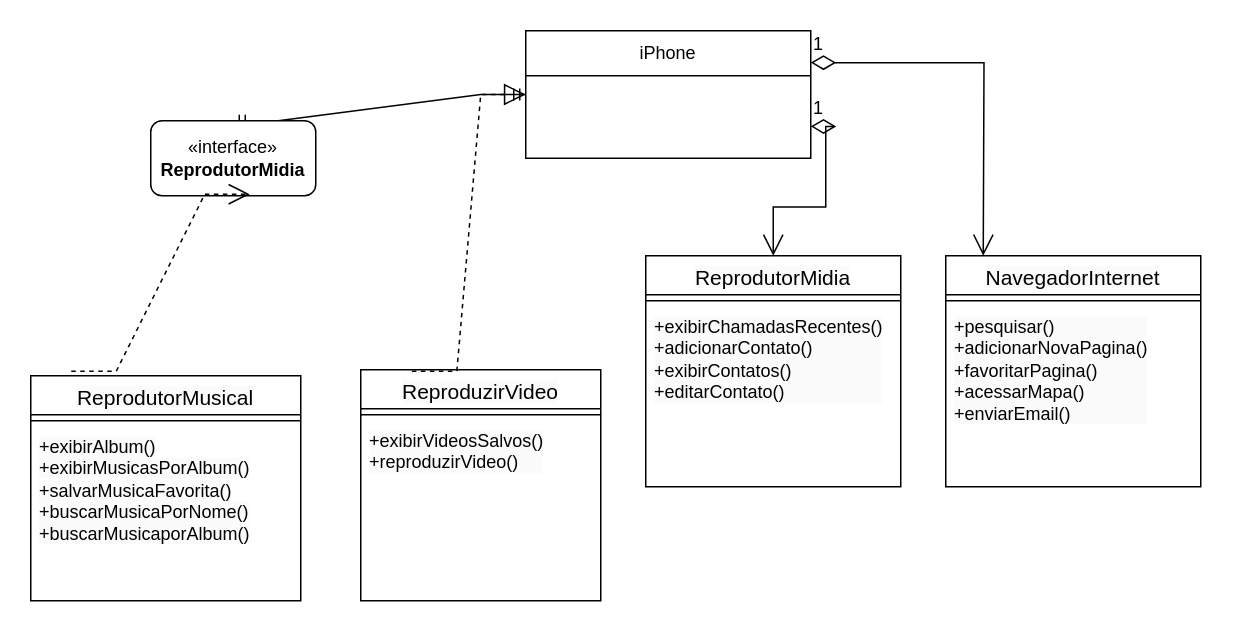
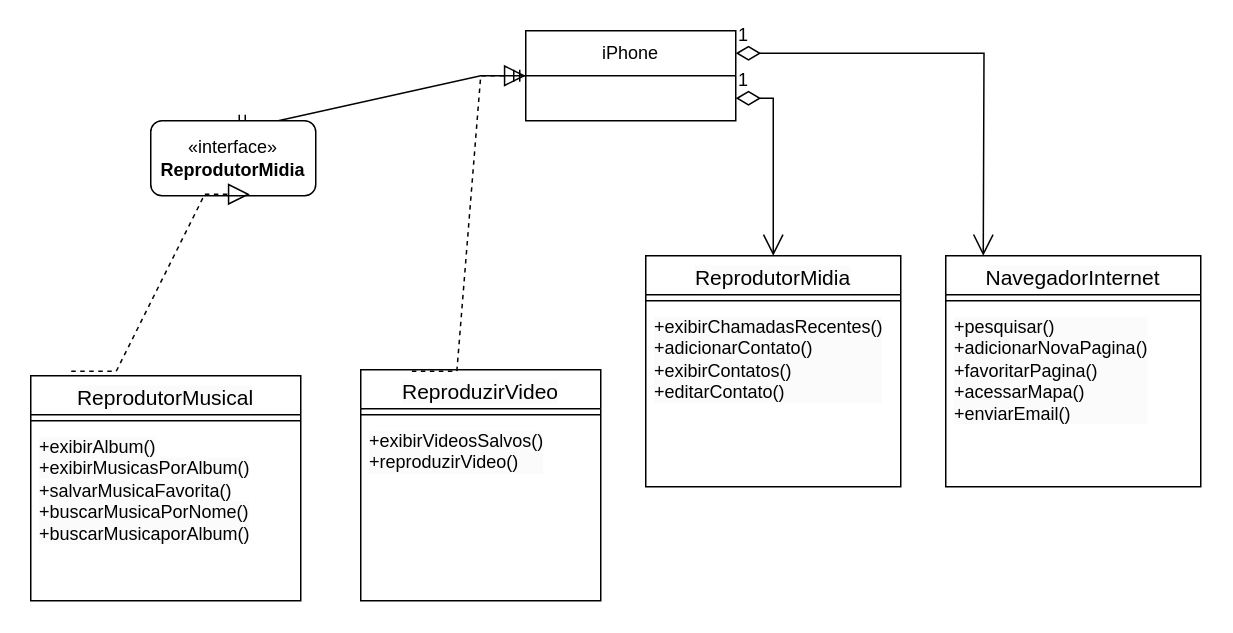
(668, 95) -> (631, 76)
(236, 194) -> (228, 194)
